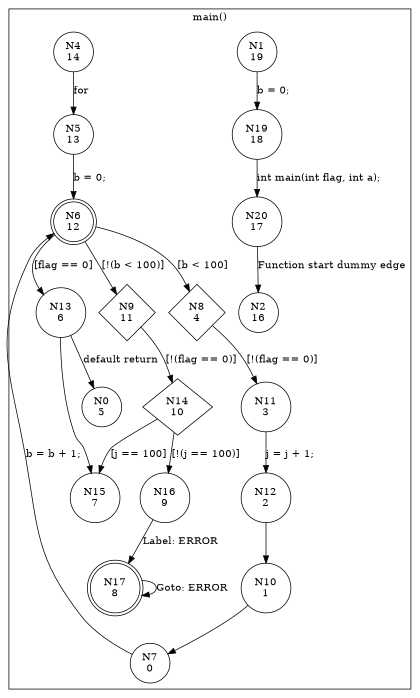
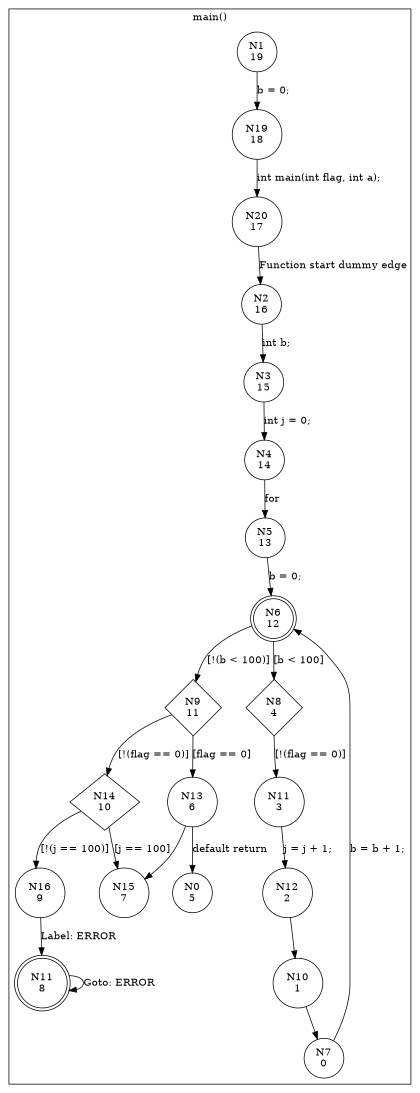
(35, 259) -> (193, 753)
none -> (264, 382)
(115, 588) -> (42, 983)
